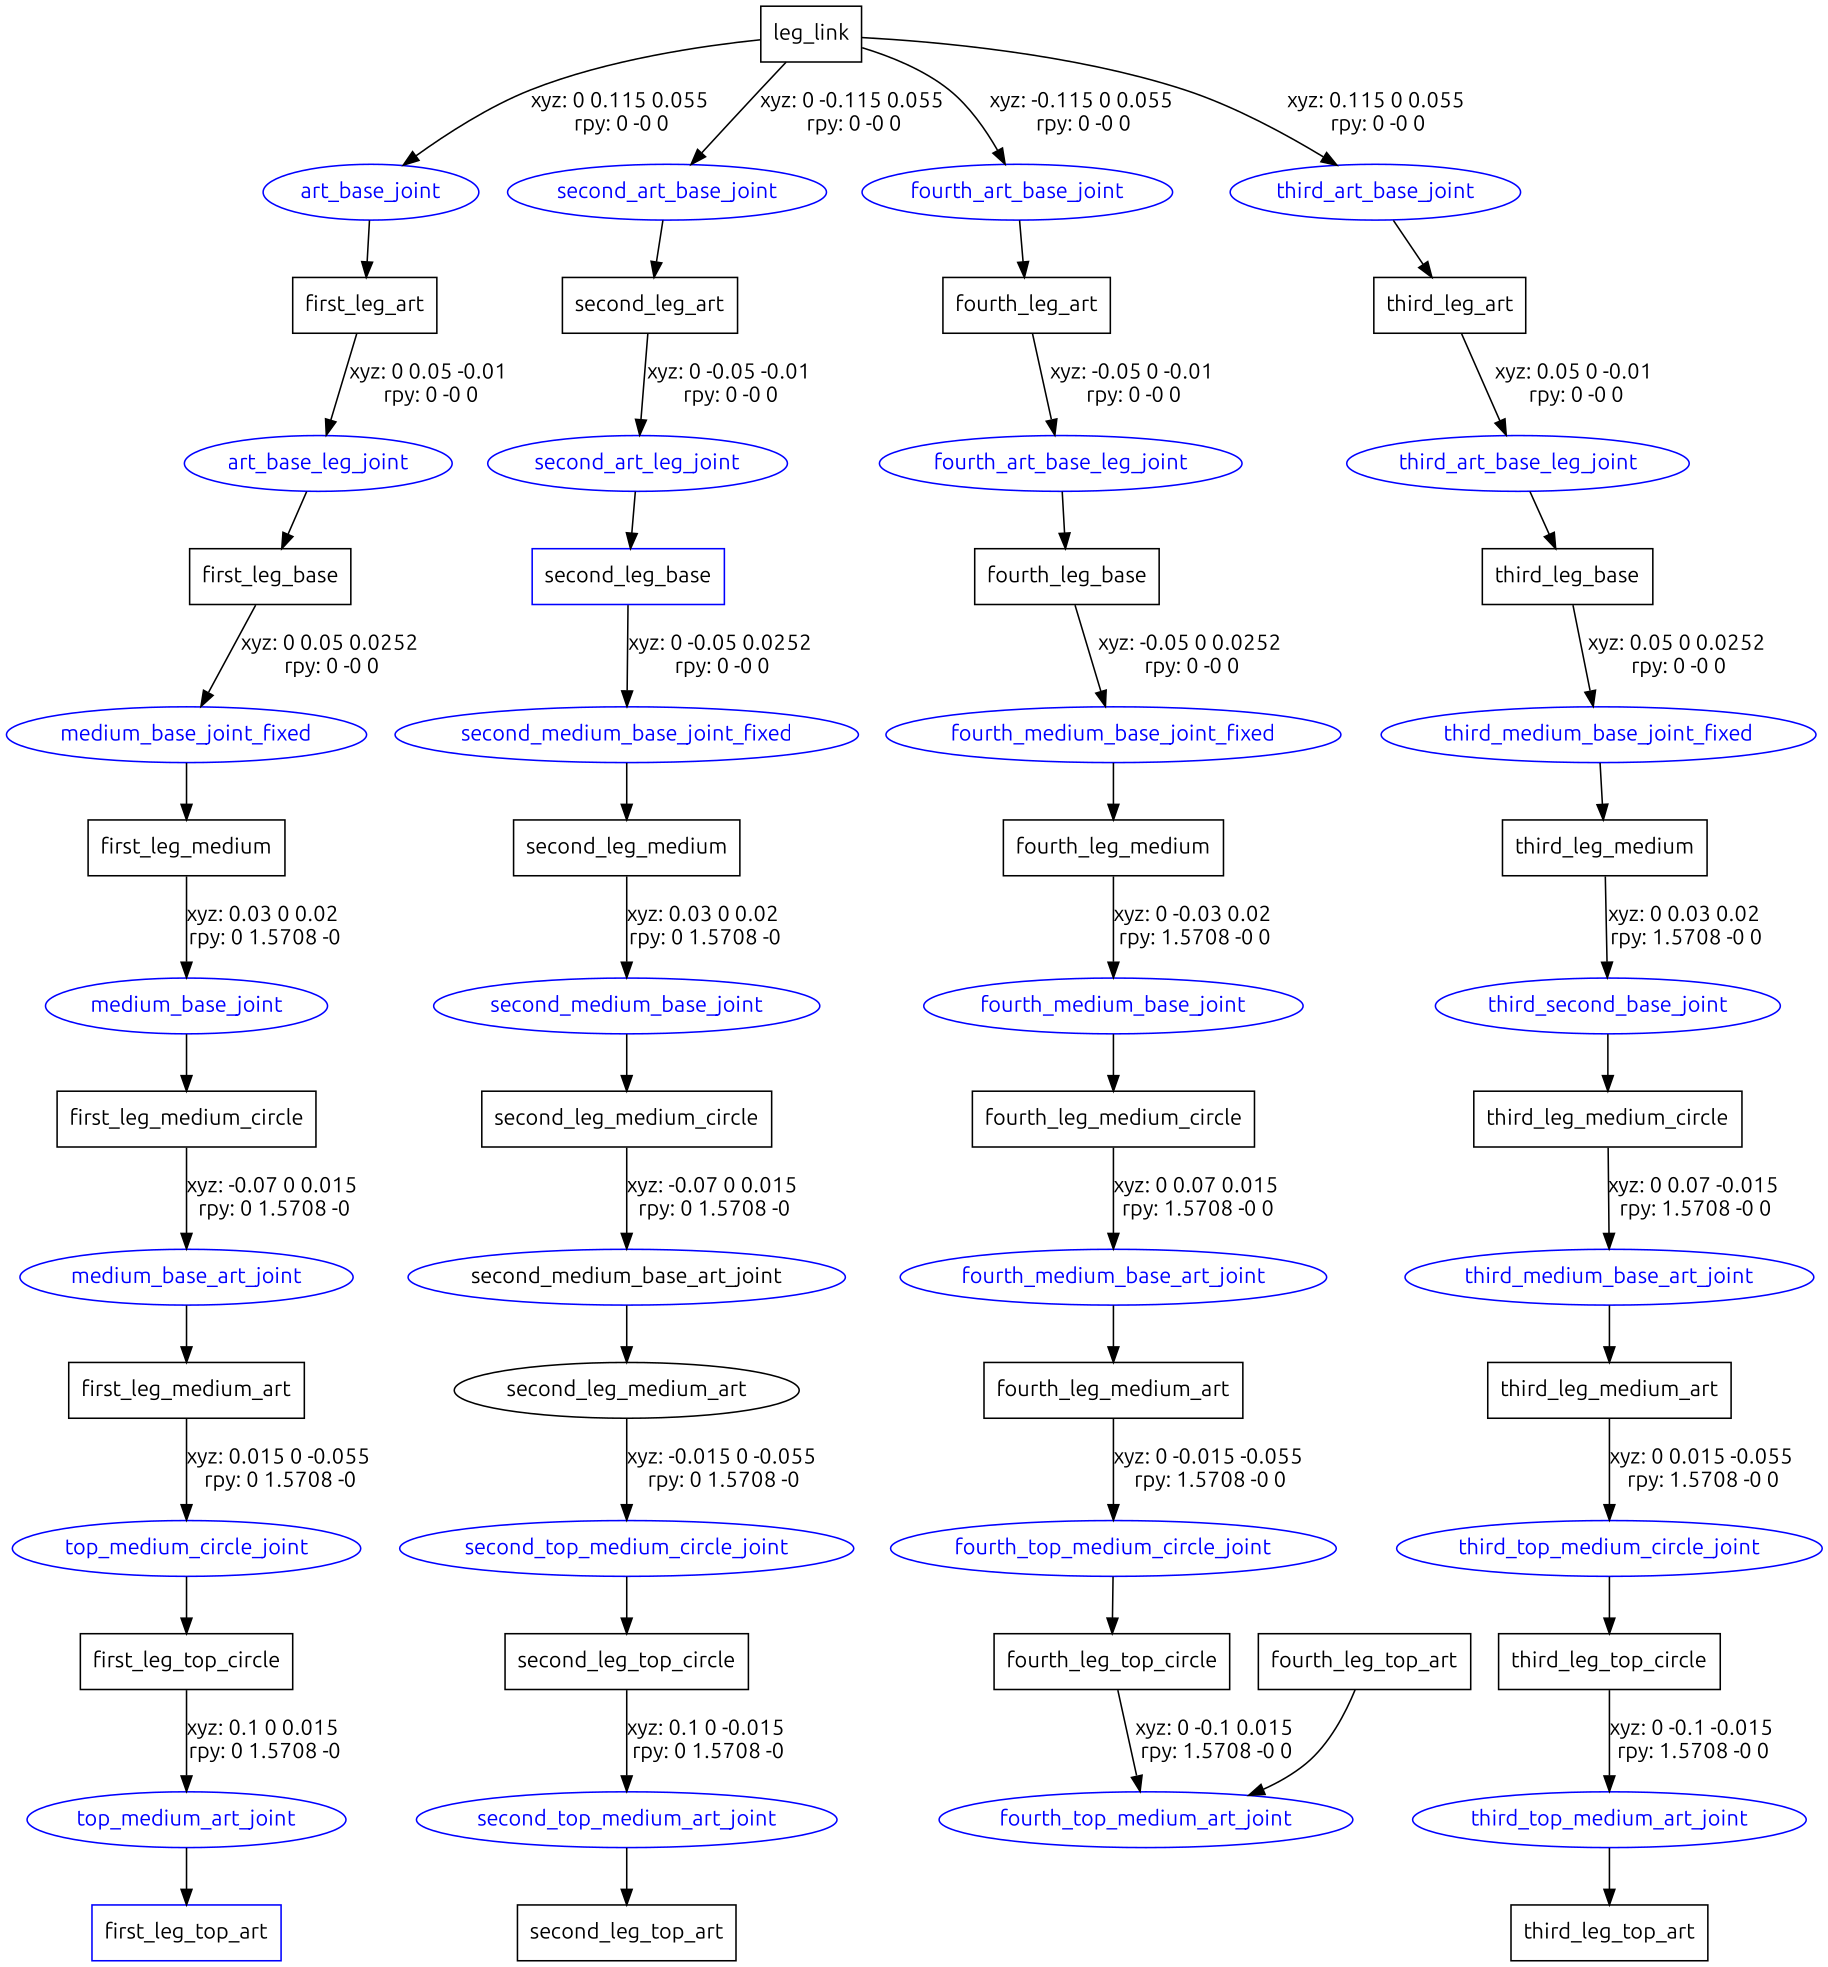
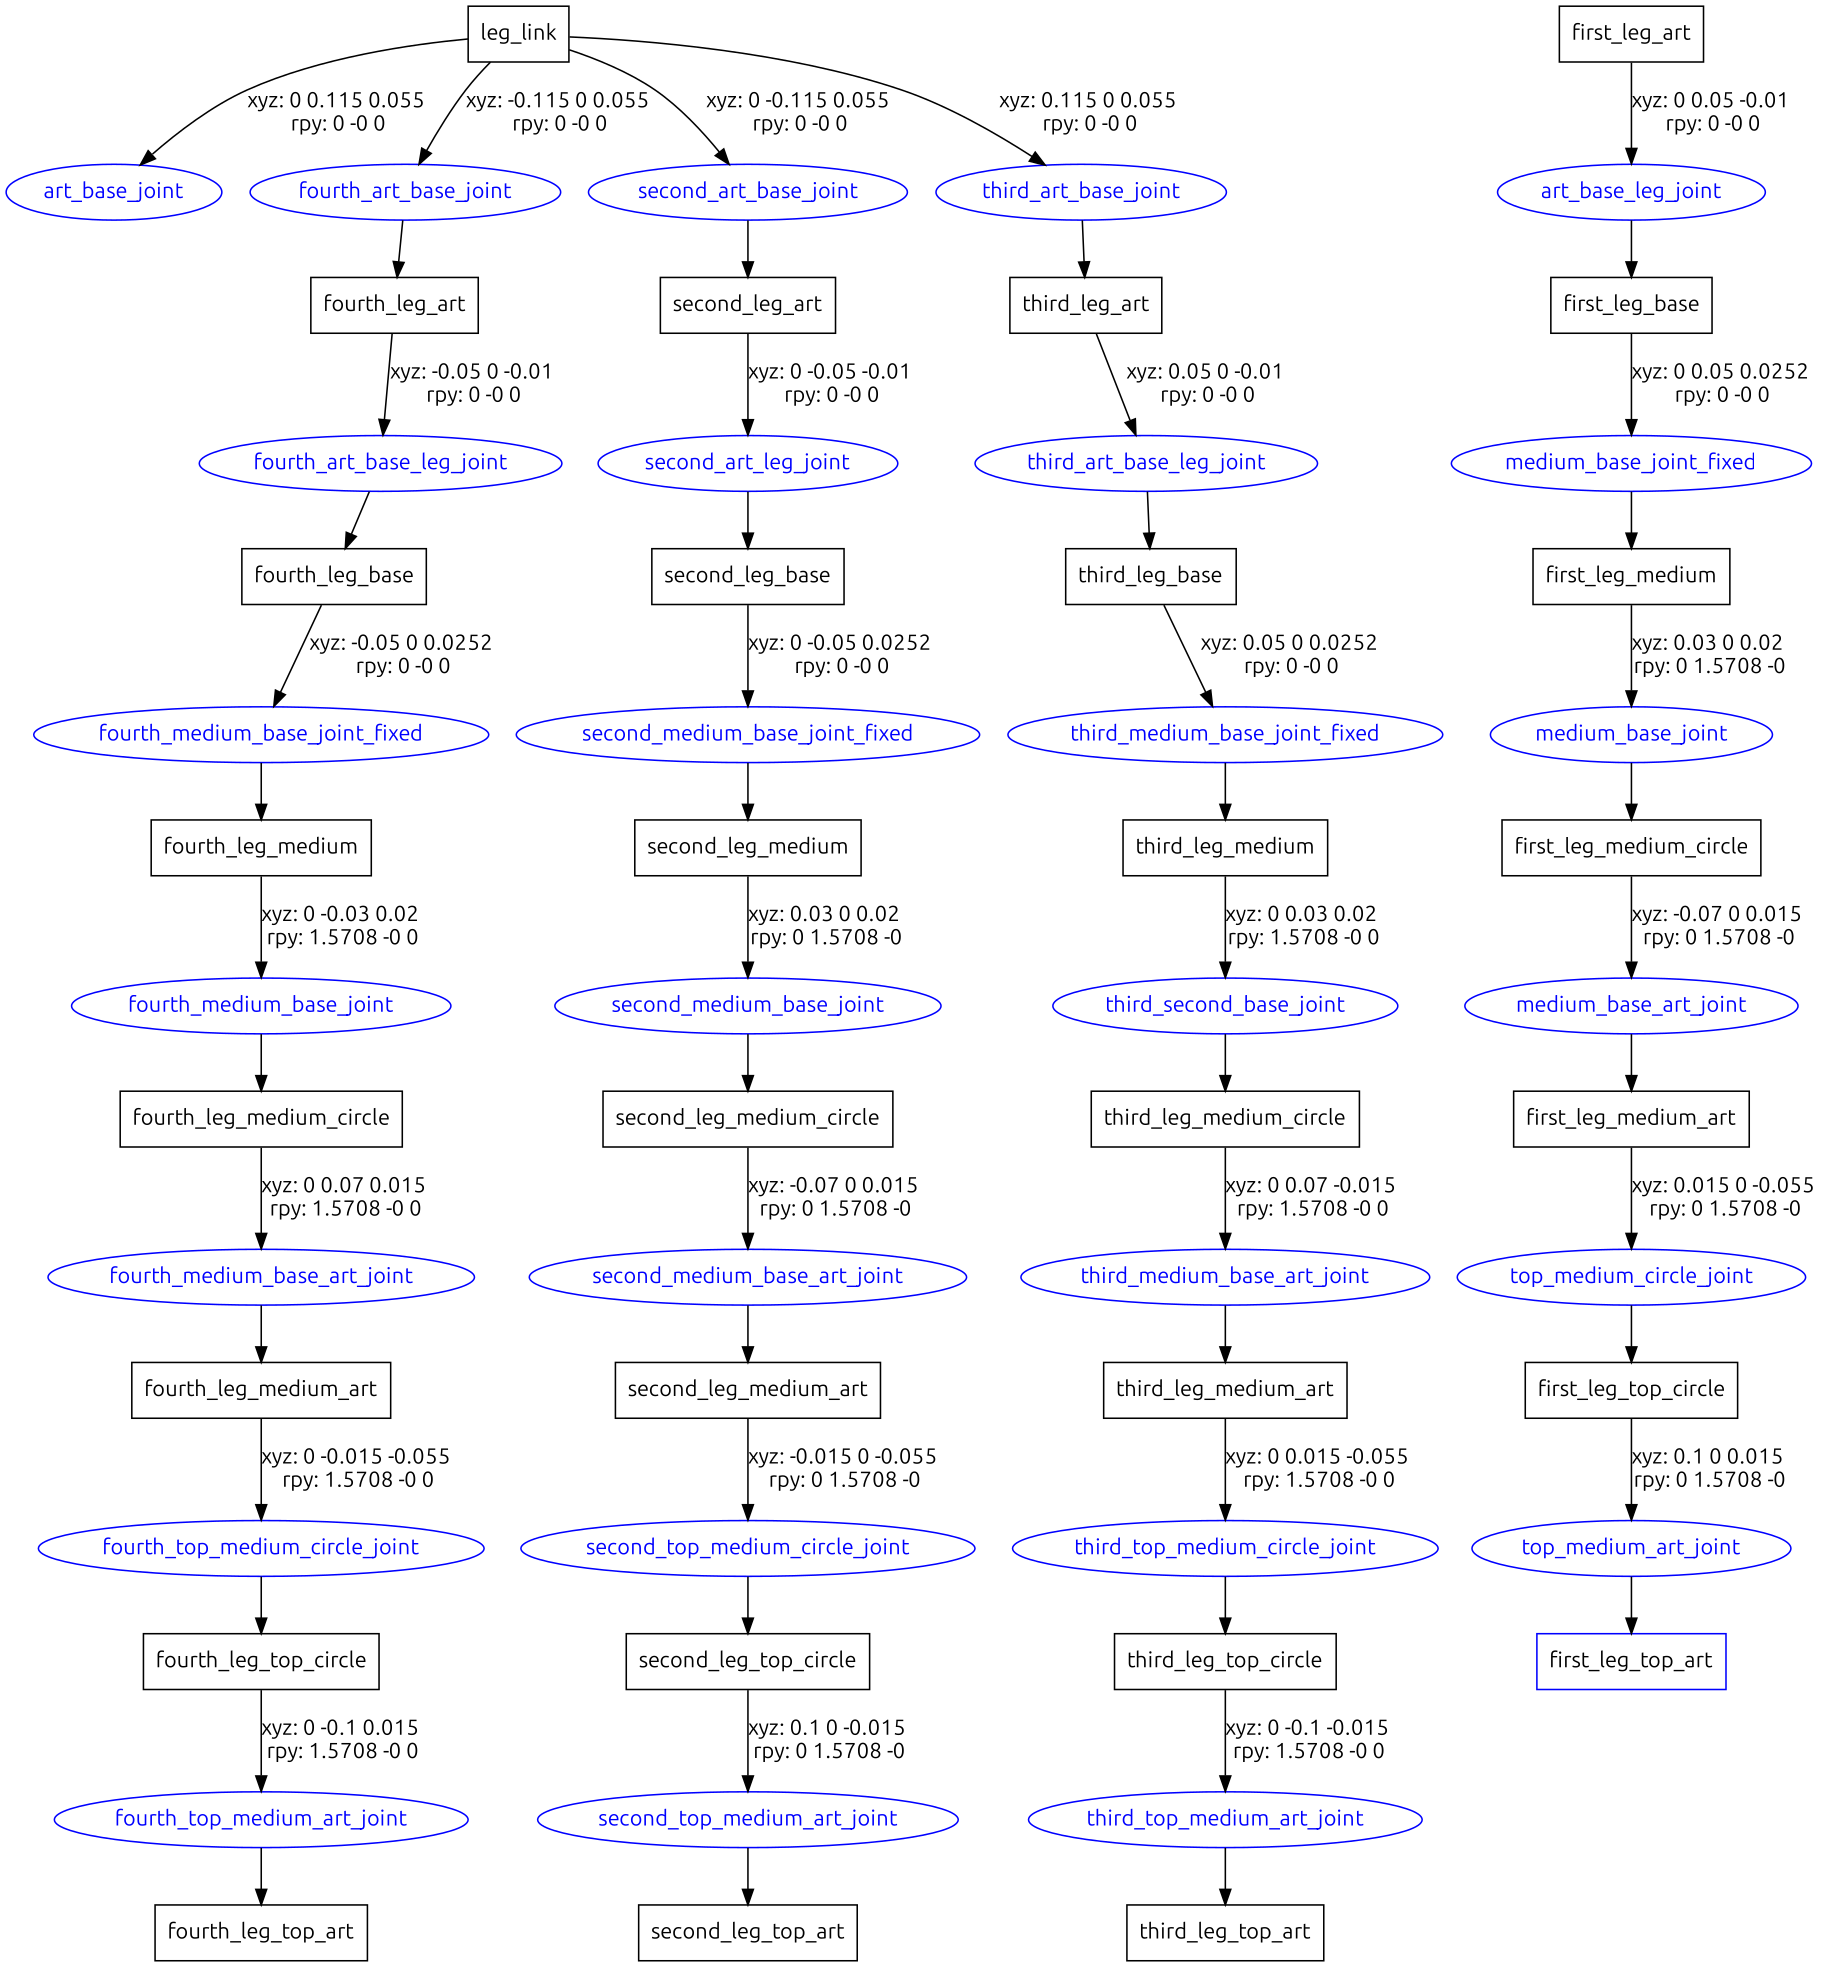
(368, 241) -> none
(628, 577) -> (748, 577)
(627, 1277) -> (748, 1277)
(627, 1390) -> (748, 1390)
(1320, 1750) -> (261, 1869)
